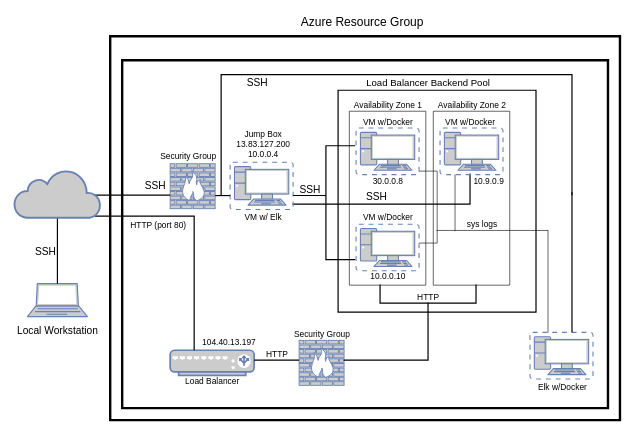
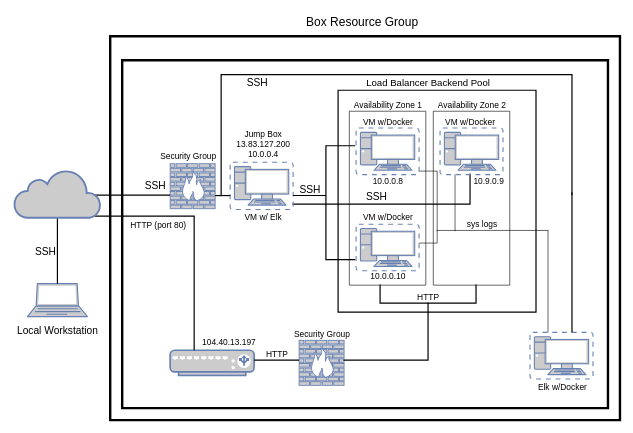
(362, 21) -> (362, 21)
(388, 181) -> (388, 181)
(212, 382) -> none
